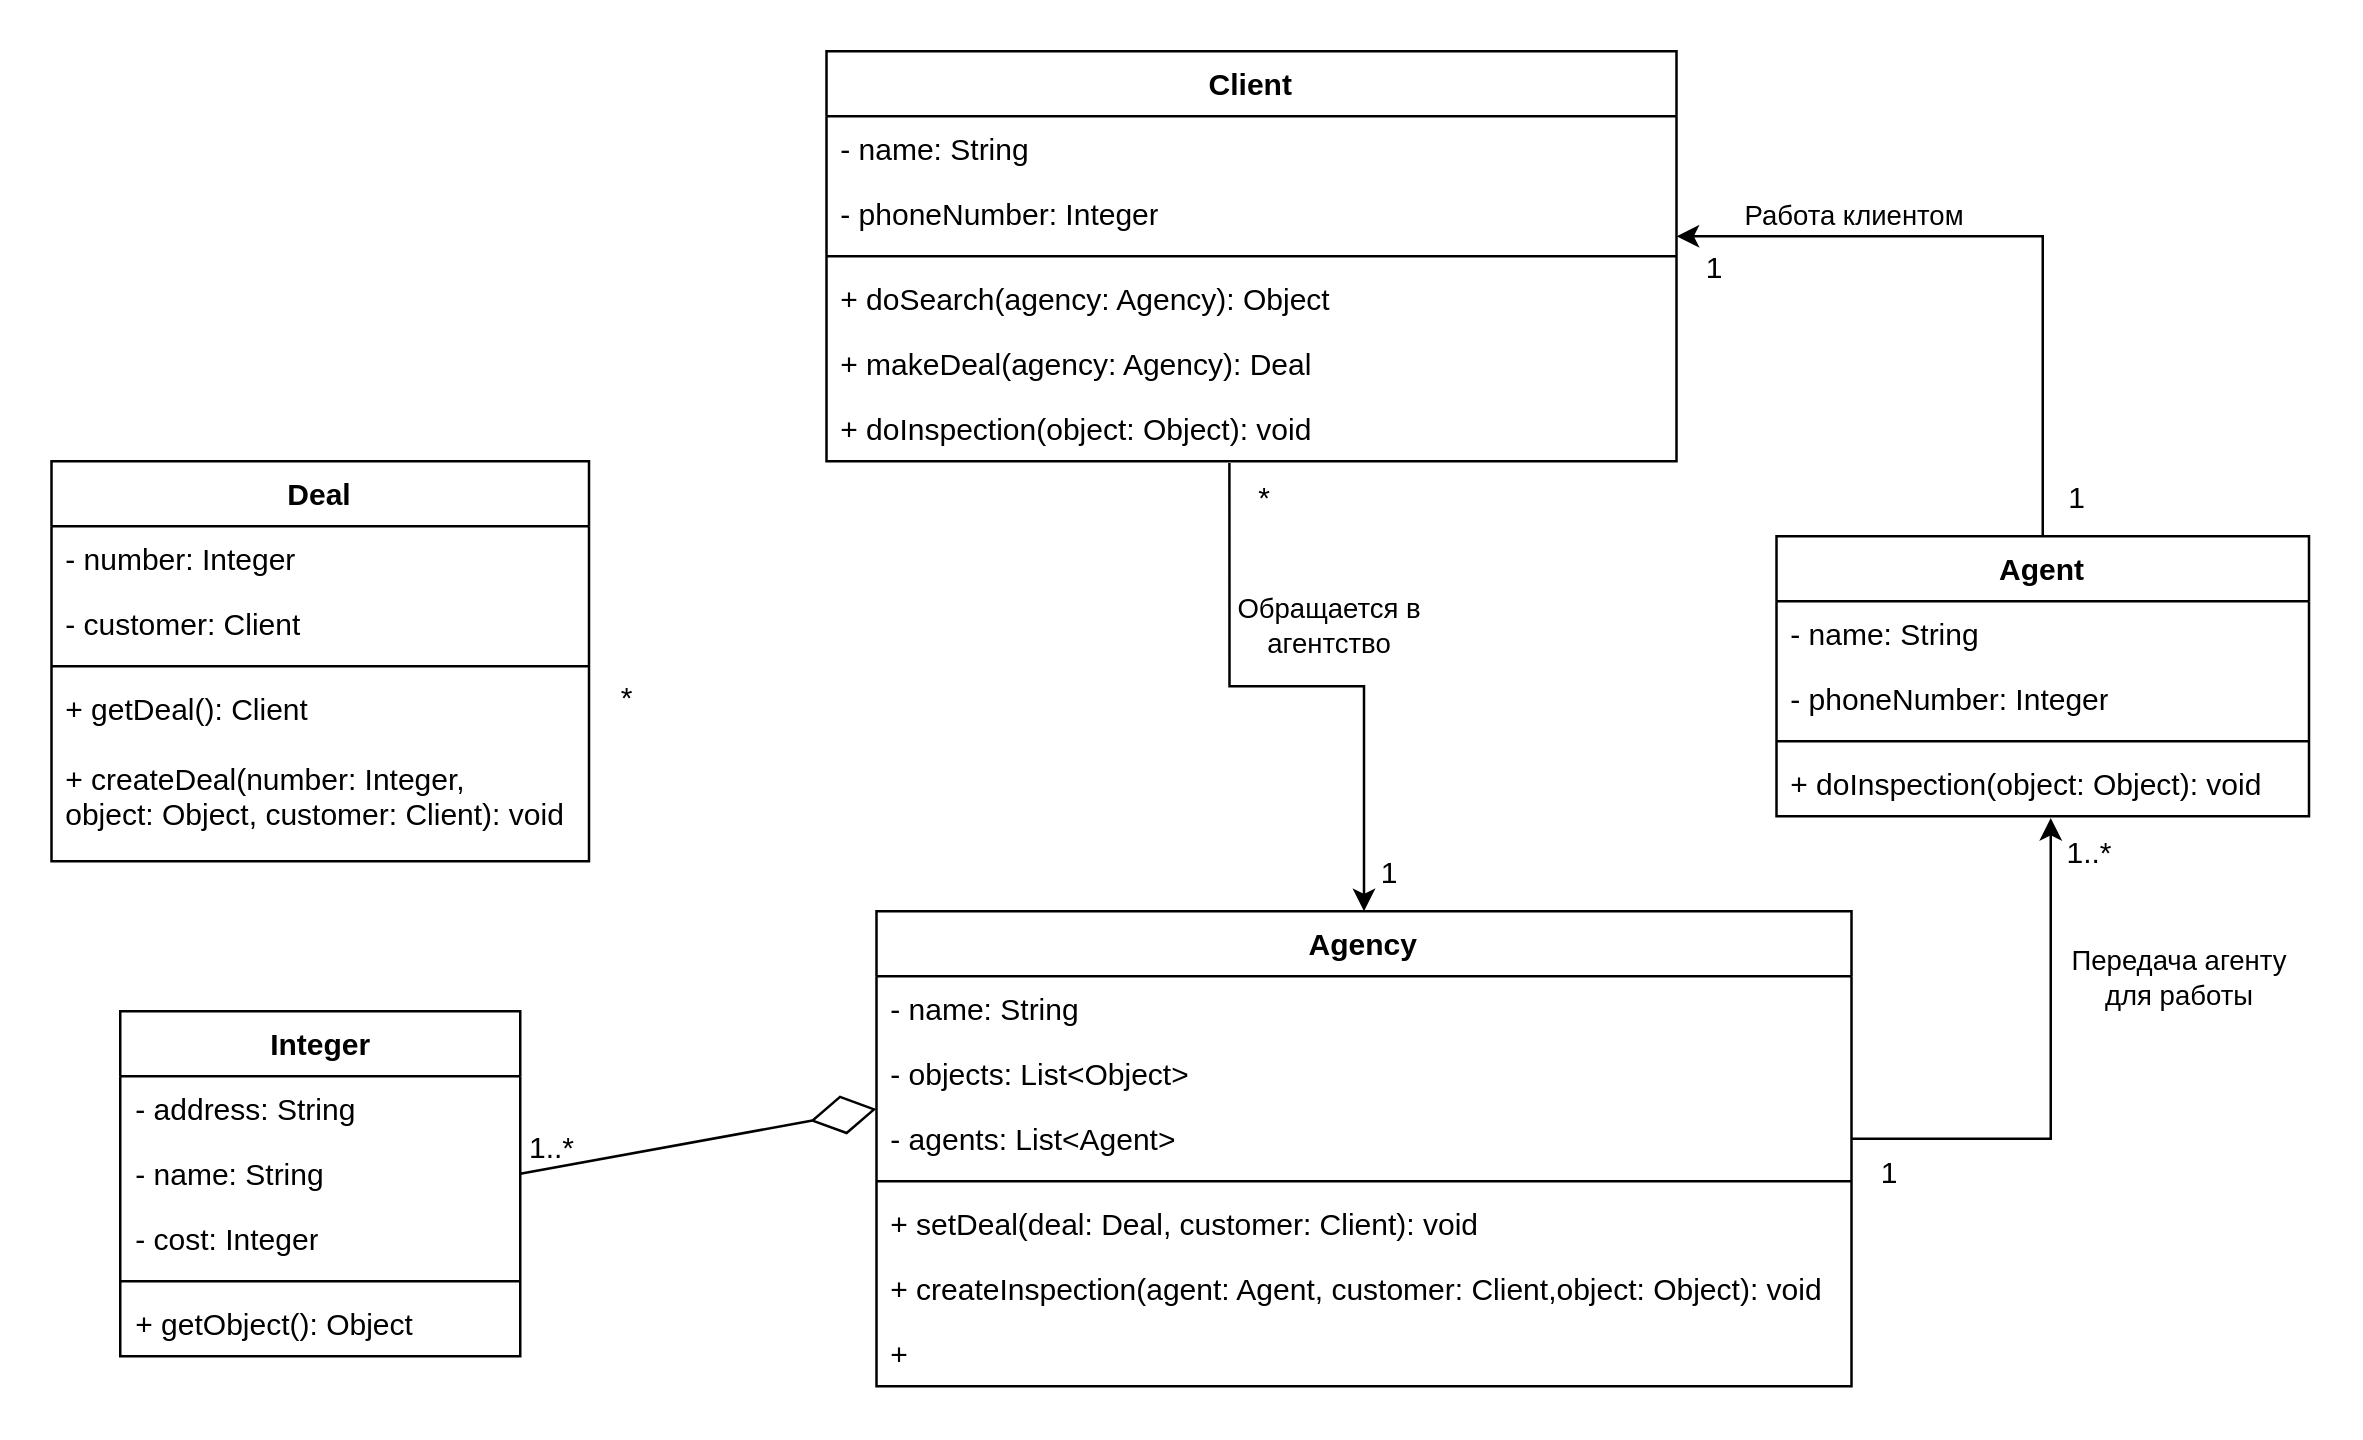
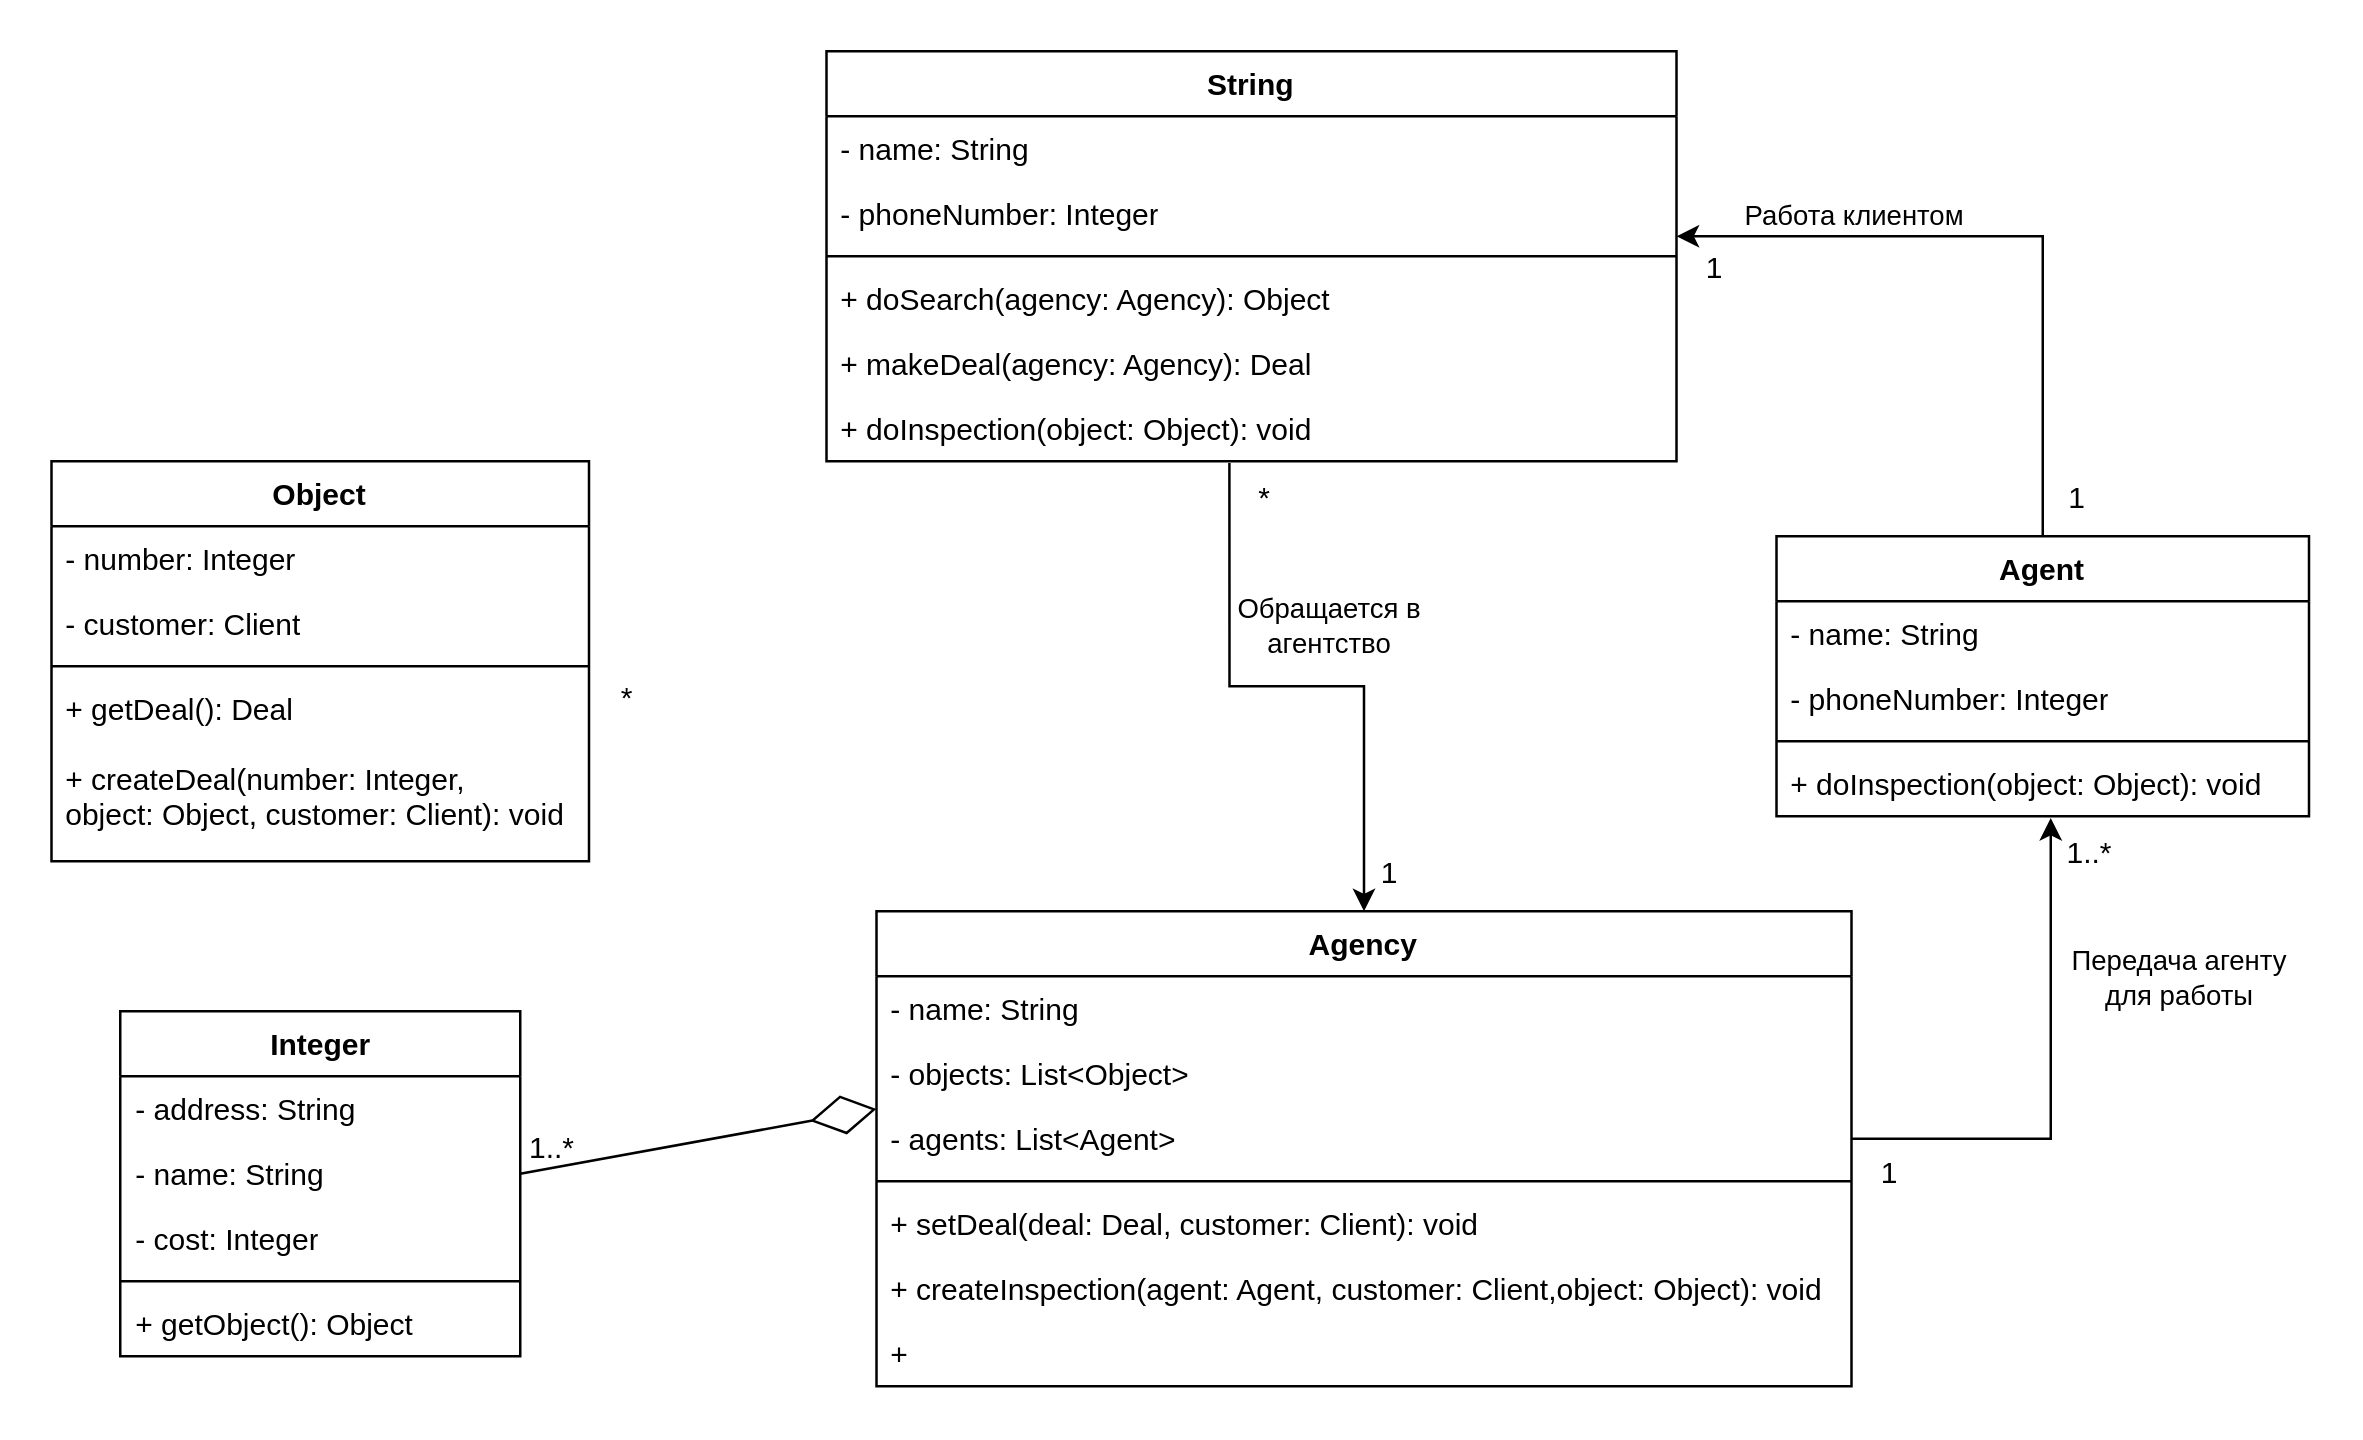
(1251, 87) -> (1251, 87)
(320, 497) -> (320, 497)
(202, 712) -> (190, 712)
